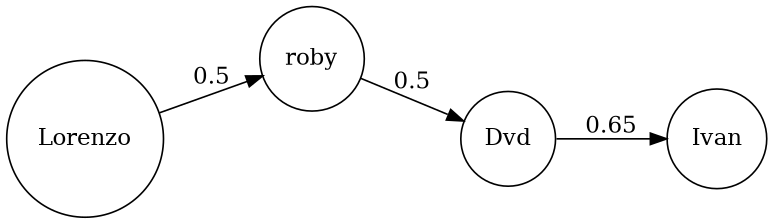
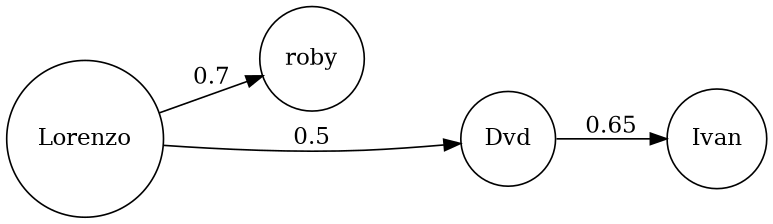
(212, 78) -> (212, 78)
(404, 96) -> (304, 151)
